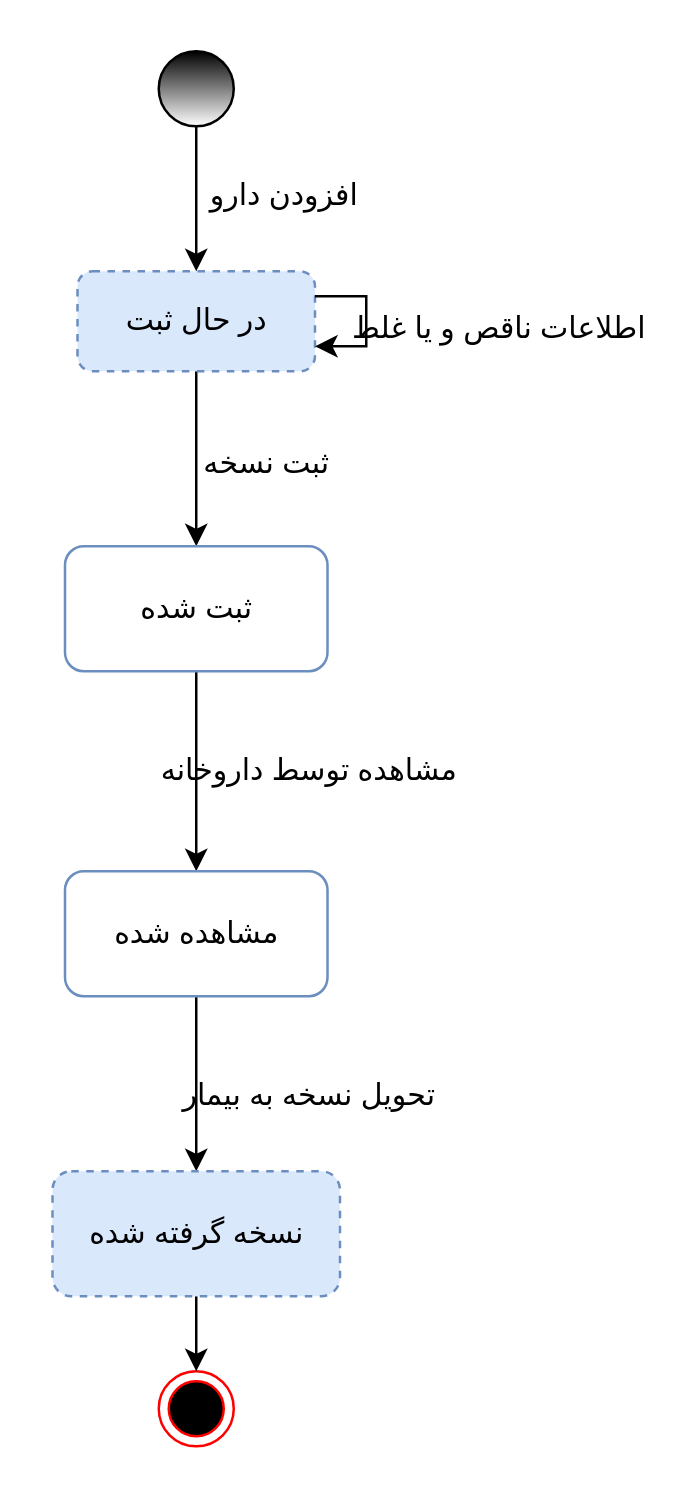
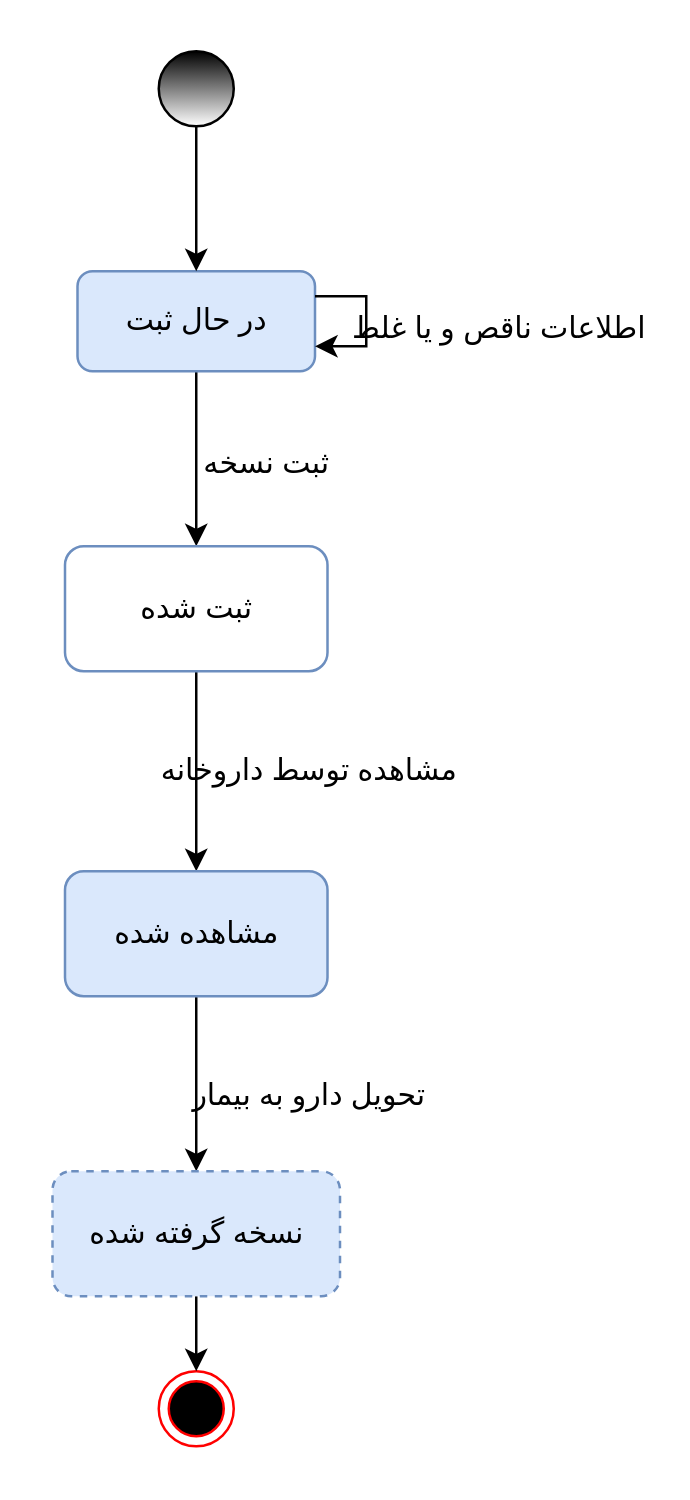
(284, 196) -> none
(196, 321) -> (196, 321)
(196, 934) -> (196, 934)
(310, 1096) -> (310, 1096)
